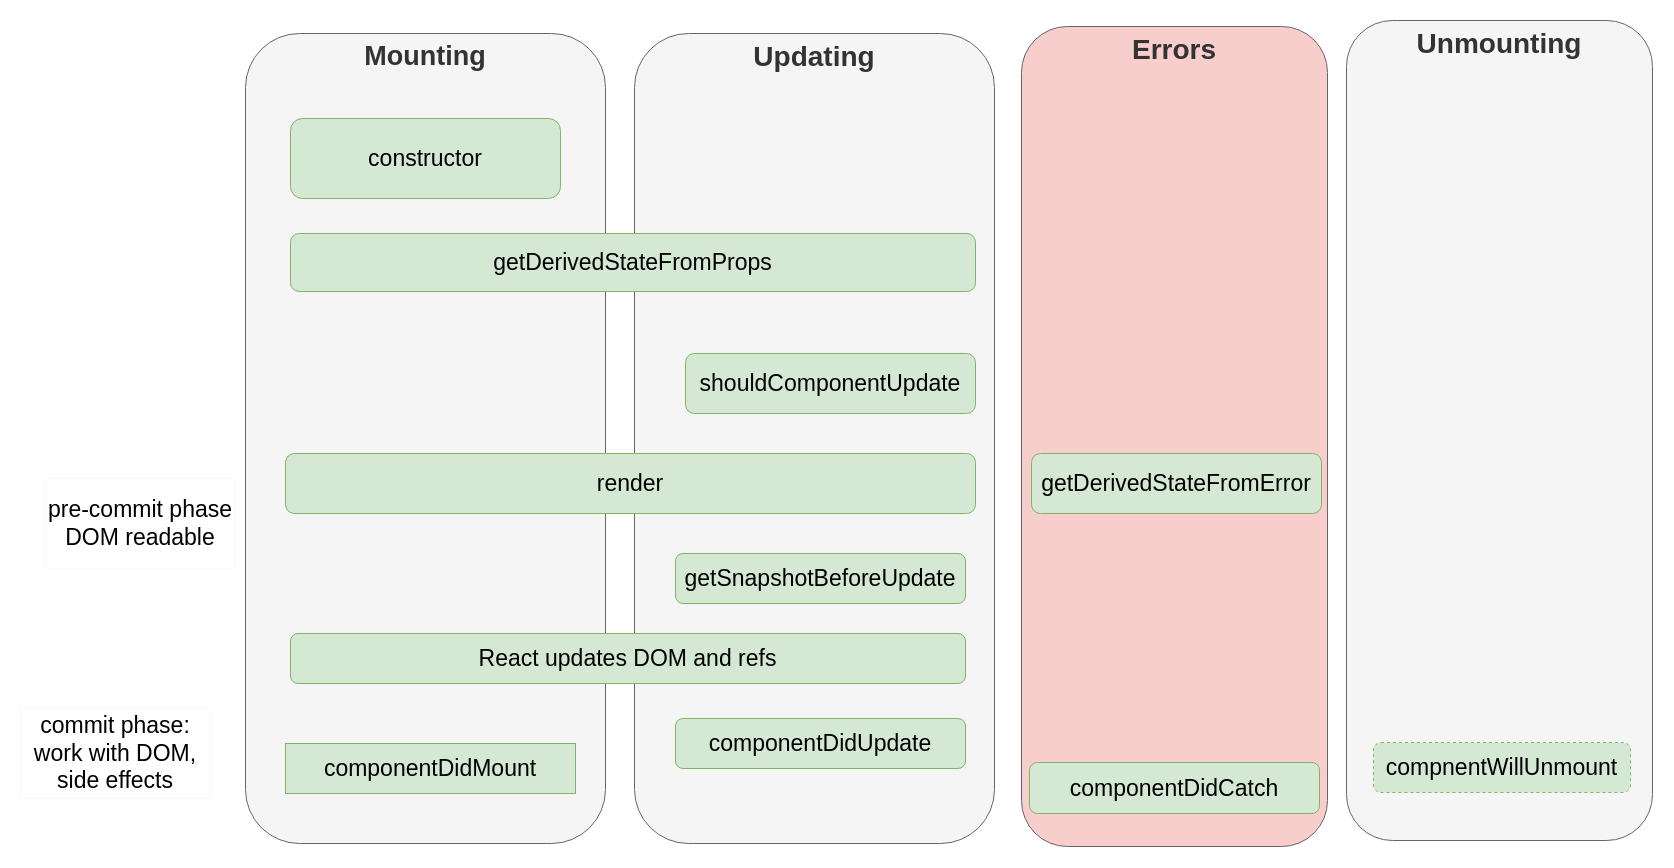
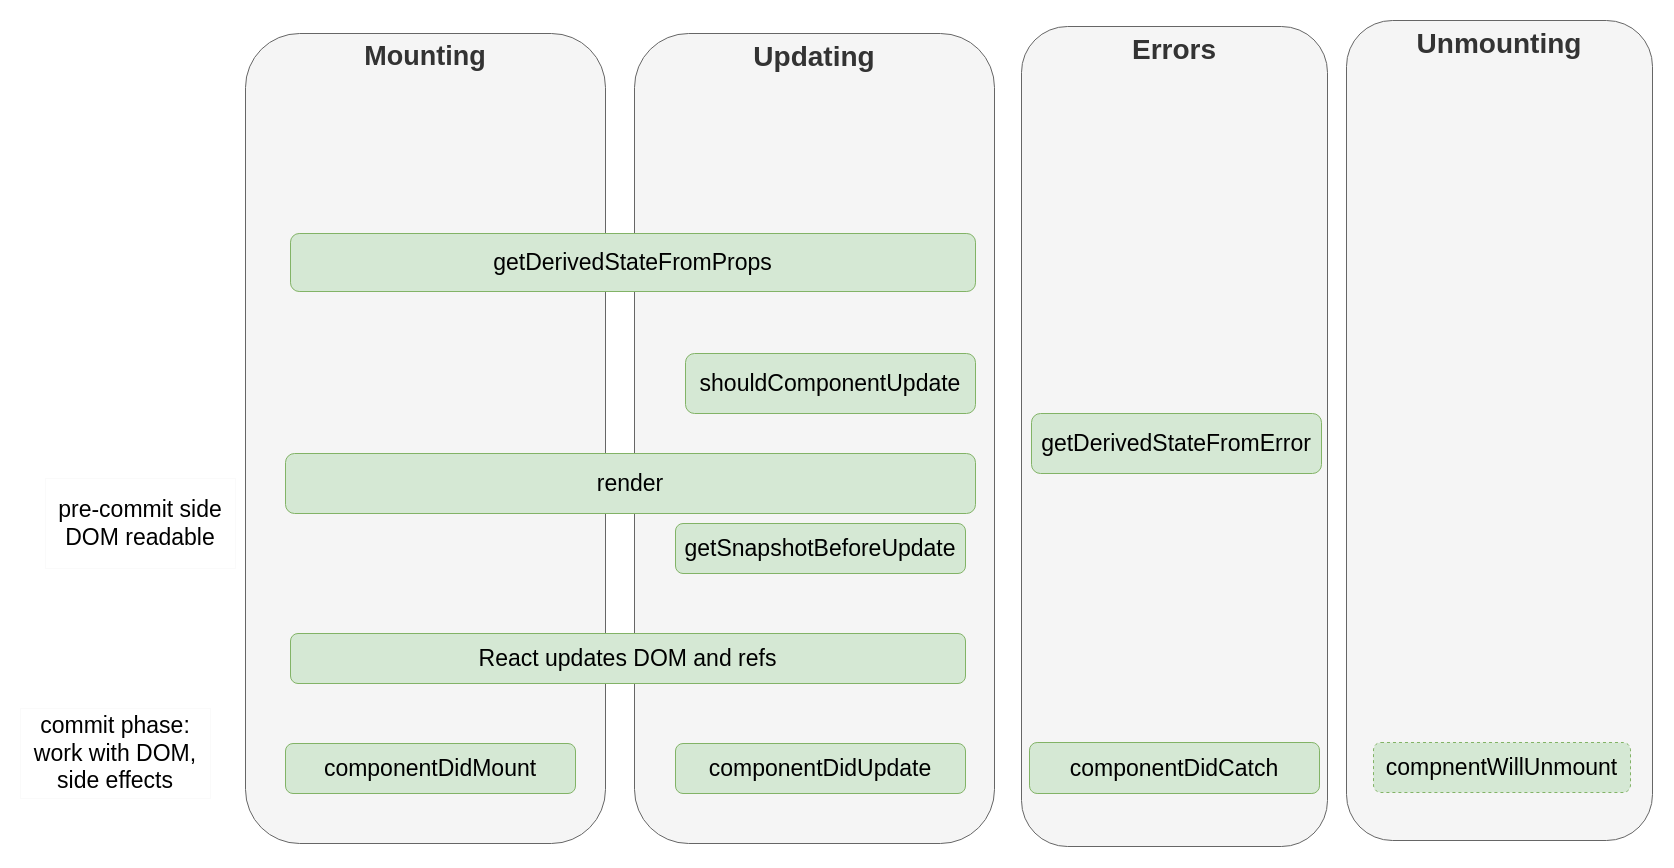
(426, 159) -> none
(1175, 437) -> (1175, 437)
(1177, 484) -> (1177, 444)
(141, 524) -> (141, 524)
(821, 579) -> (821, 549)
(821, 744) -> (821, 769)
(431, 769) -> (431, 769)
(1175, 788) -> (1175, 768)
